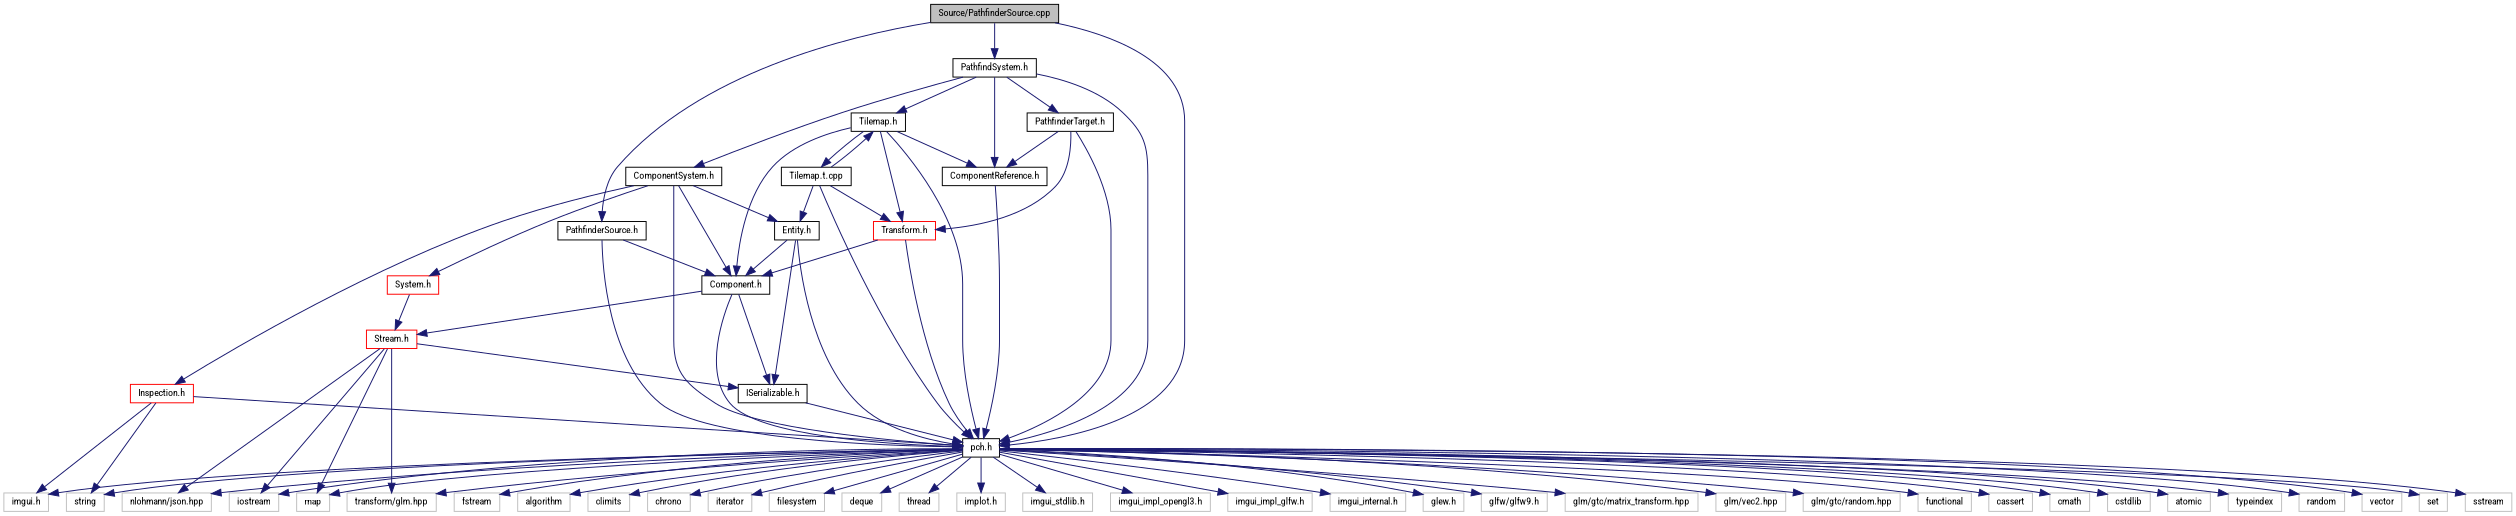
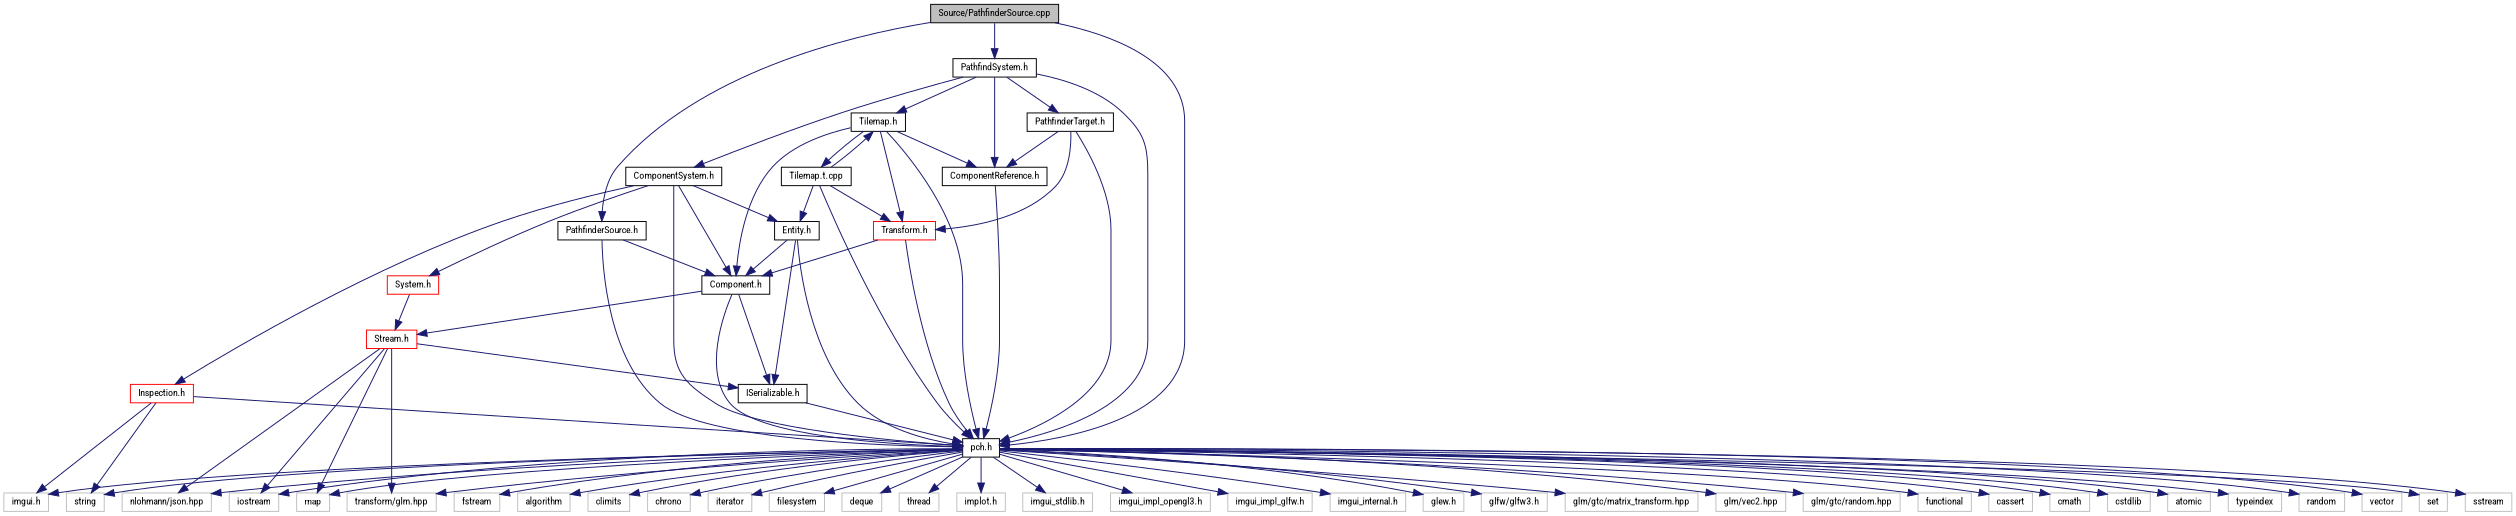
(1514, 502) -> (1514, 502)
